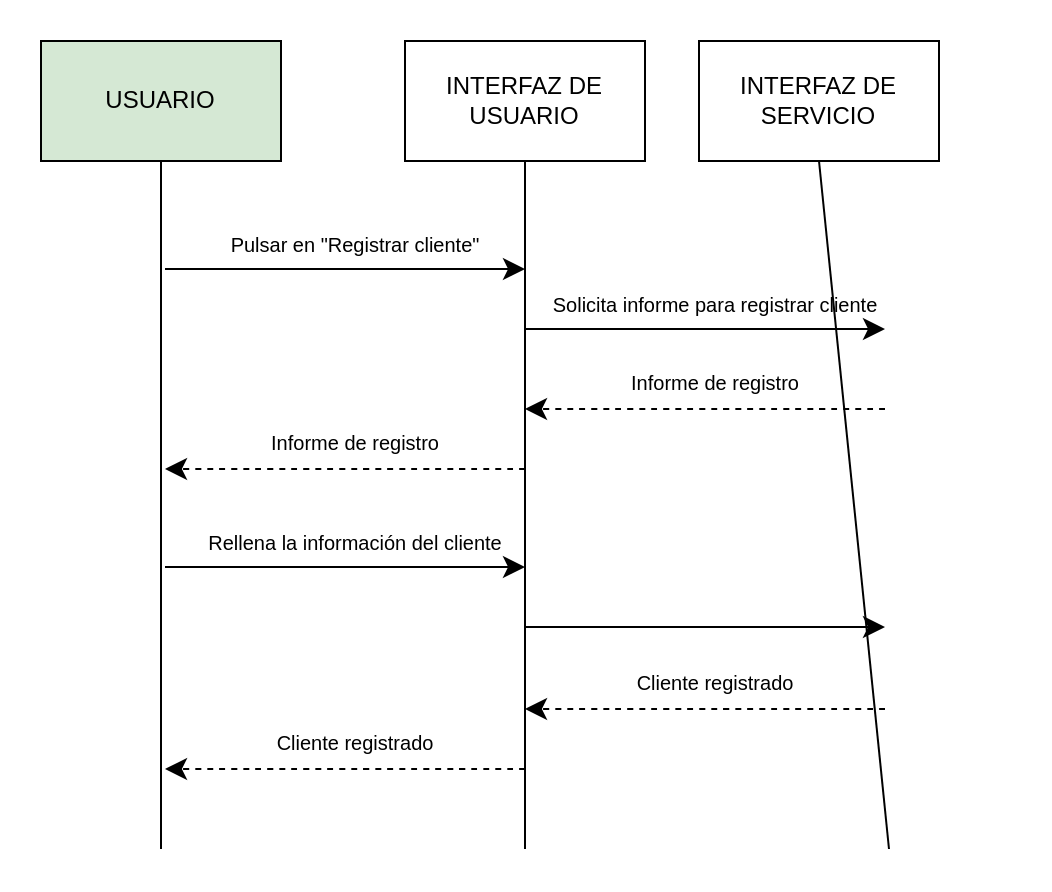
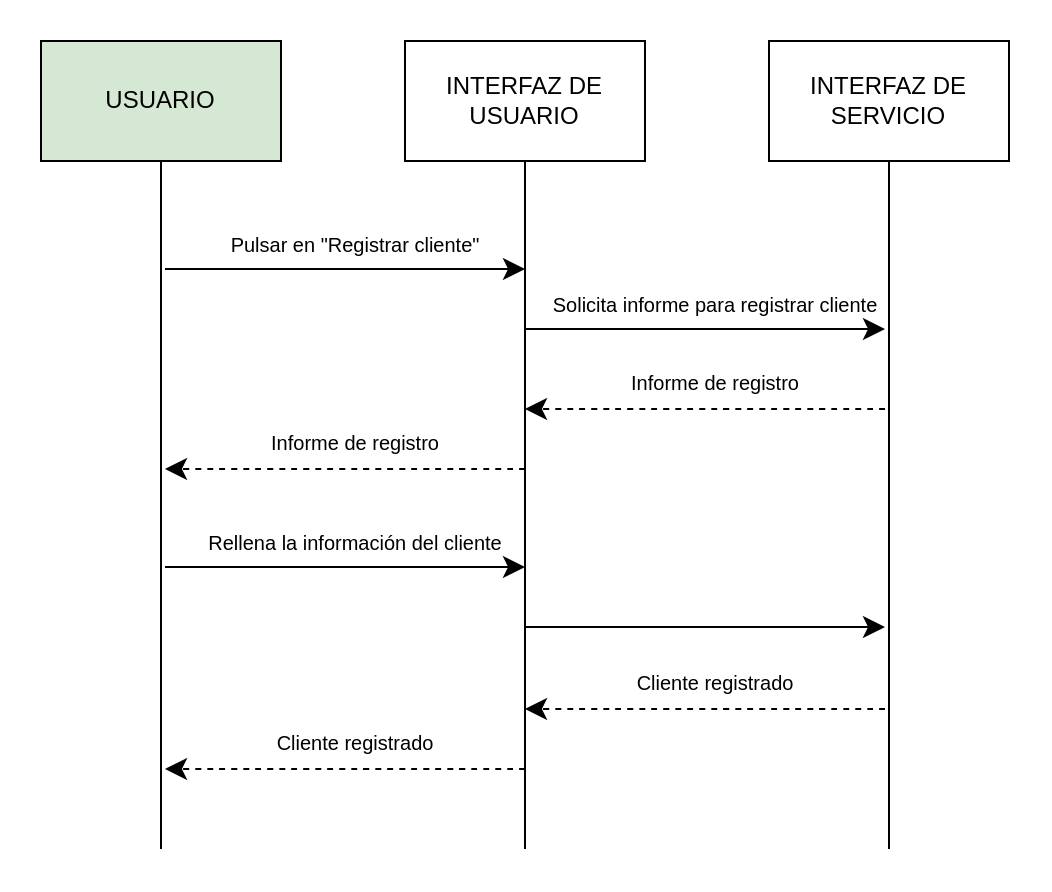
(819, 101) -> (889, 101)
